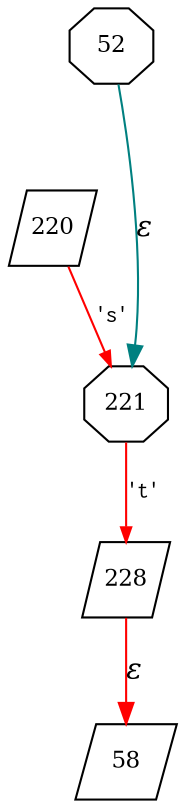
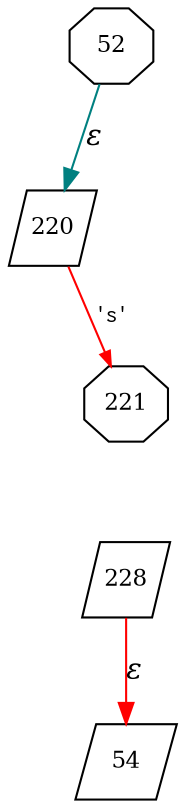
(135, 214) -> (85, 127)
(126, 485) -> none
(126, 762) -> (126, 762)
